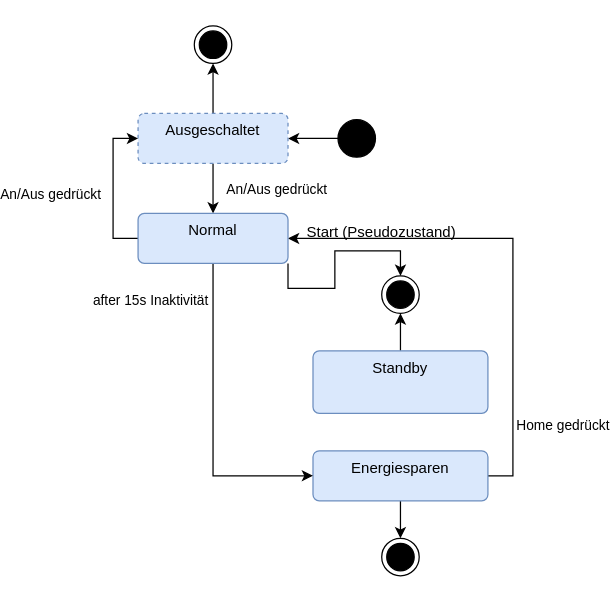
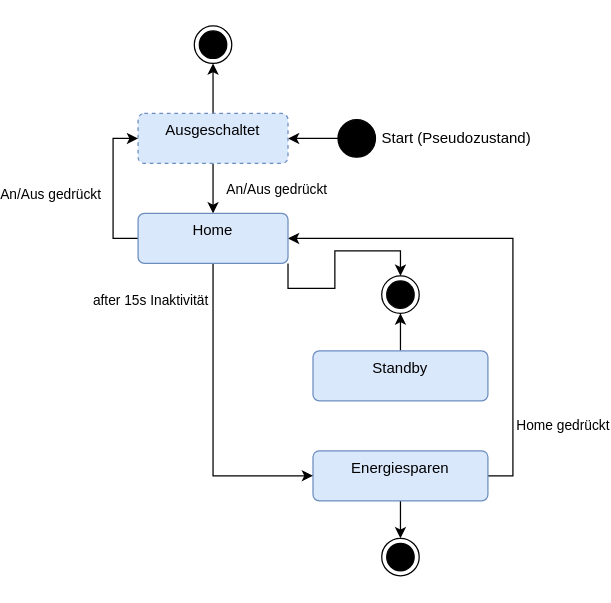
(213, 231) -> (213, 231)
(382, 232) -> (457, 138)
(401, 382) -> (401, 376)
